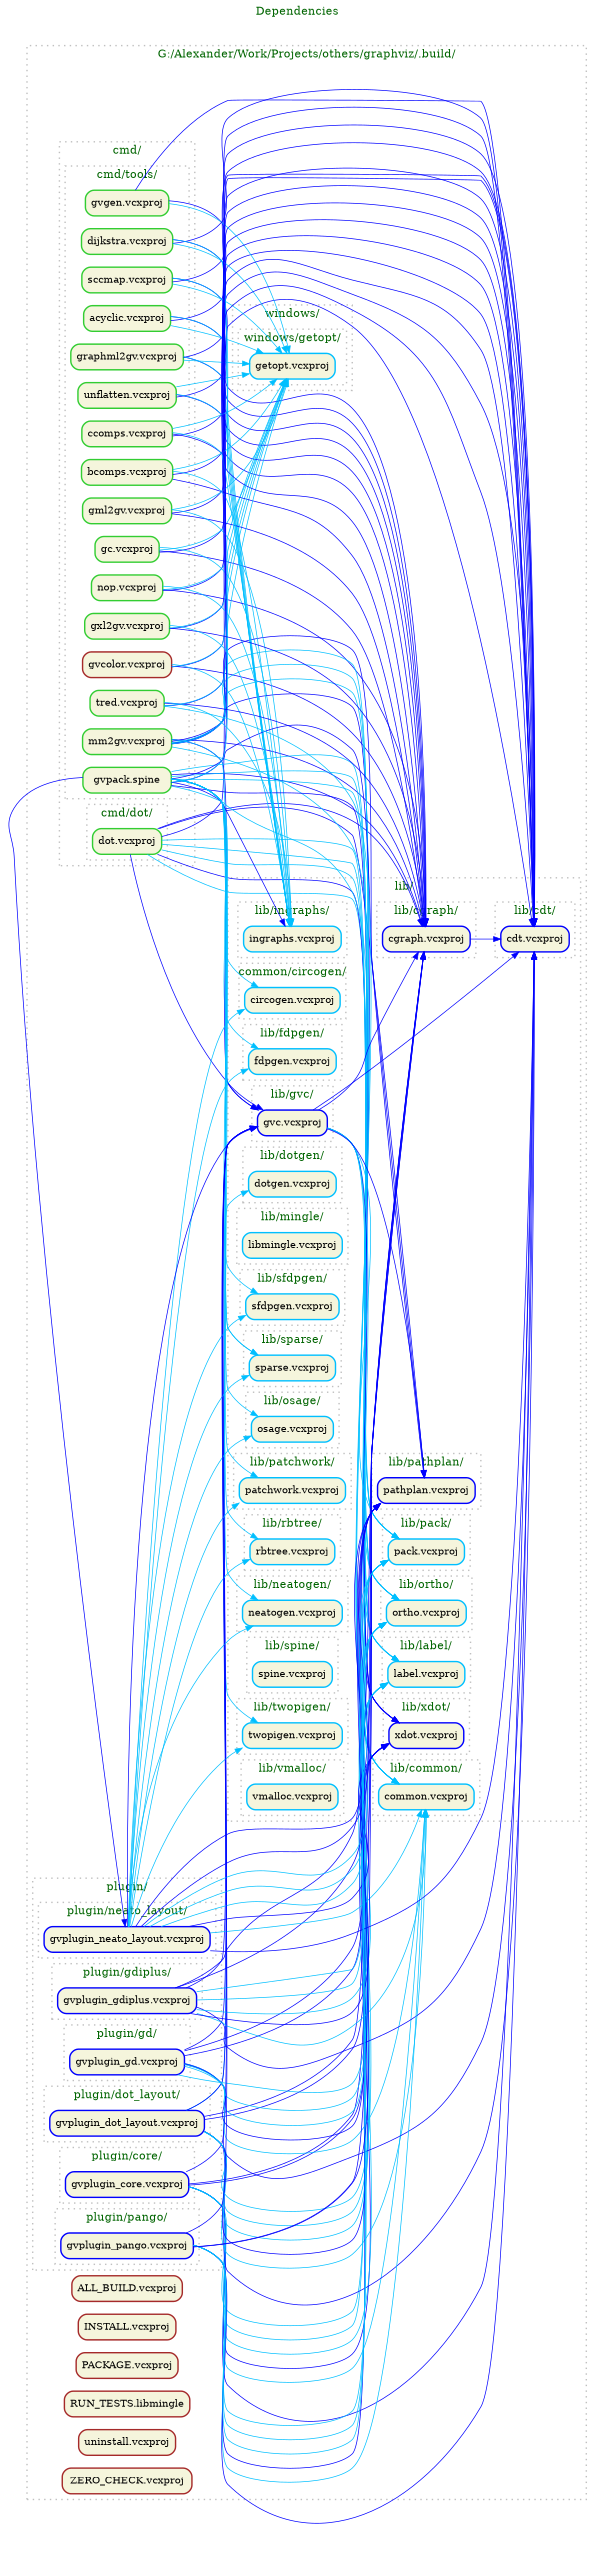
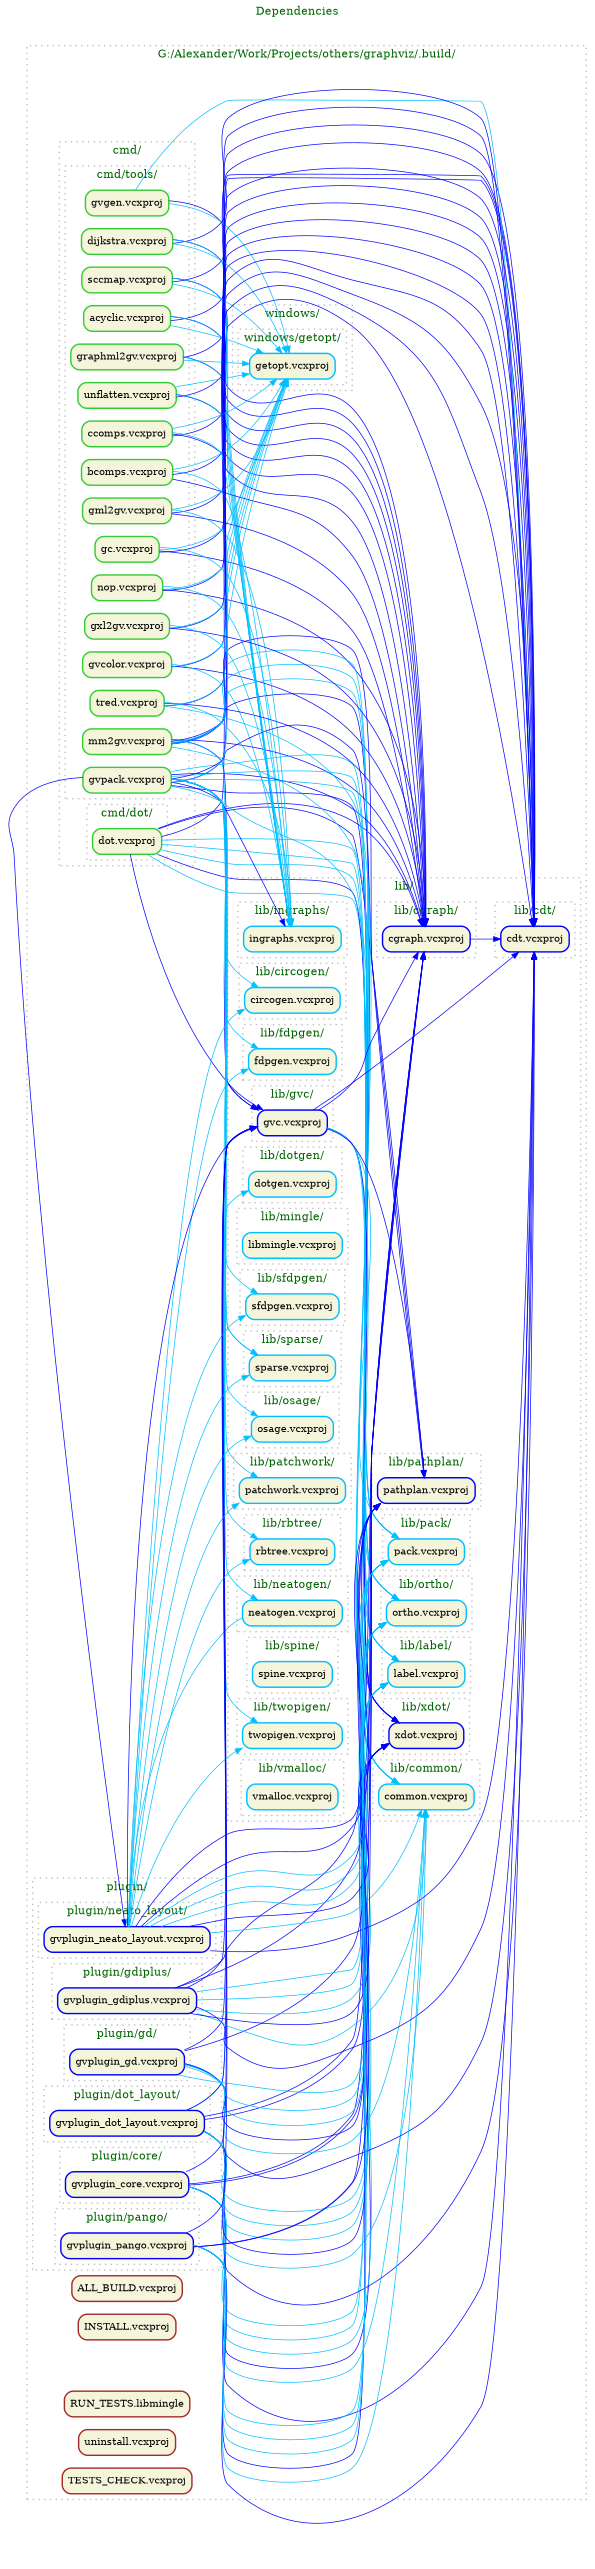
(491, 138) -> (491, 138)
(127, 665) -> (127, 665)
(127, 780) -> (127, 780)
(292, 973) -> (292, 973)
(176, 1718) -> (181, 1695)
(344, 1979) -> none
(127, 2365) -> none
(127, 2481) -> (127, 2481)
